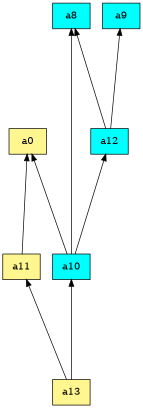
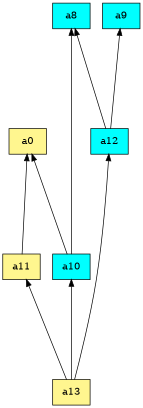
(89, 207) -> (98, 271)
